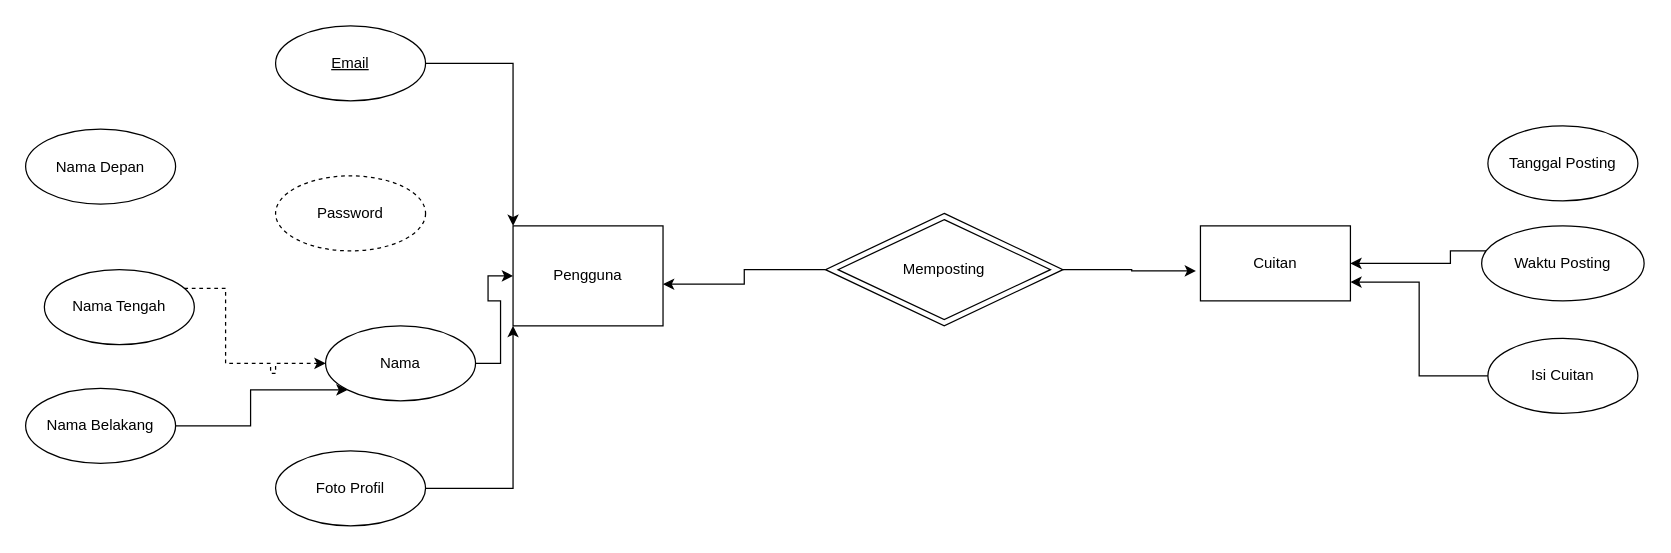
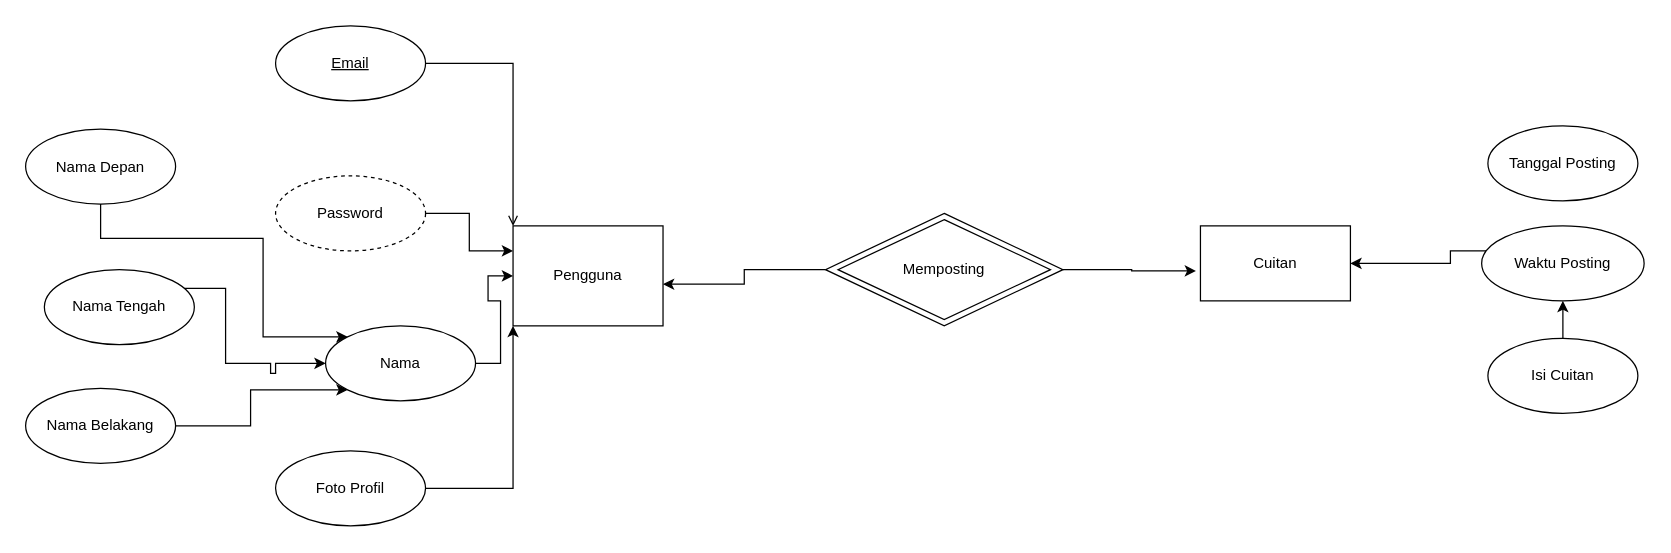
(513, 216) -> (513, 217)
none -> (469, 227)
none -> (252, 238)
(1419, 333) -> (1563, 315)
(226, 360) -> (226, 360)
